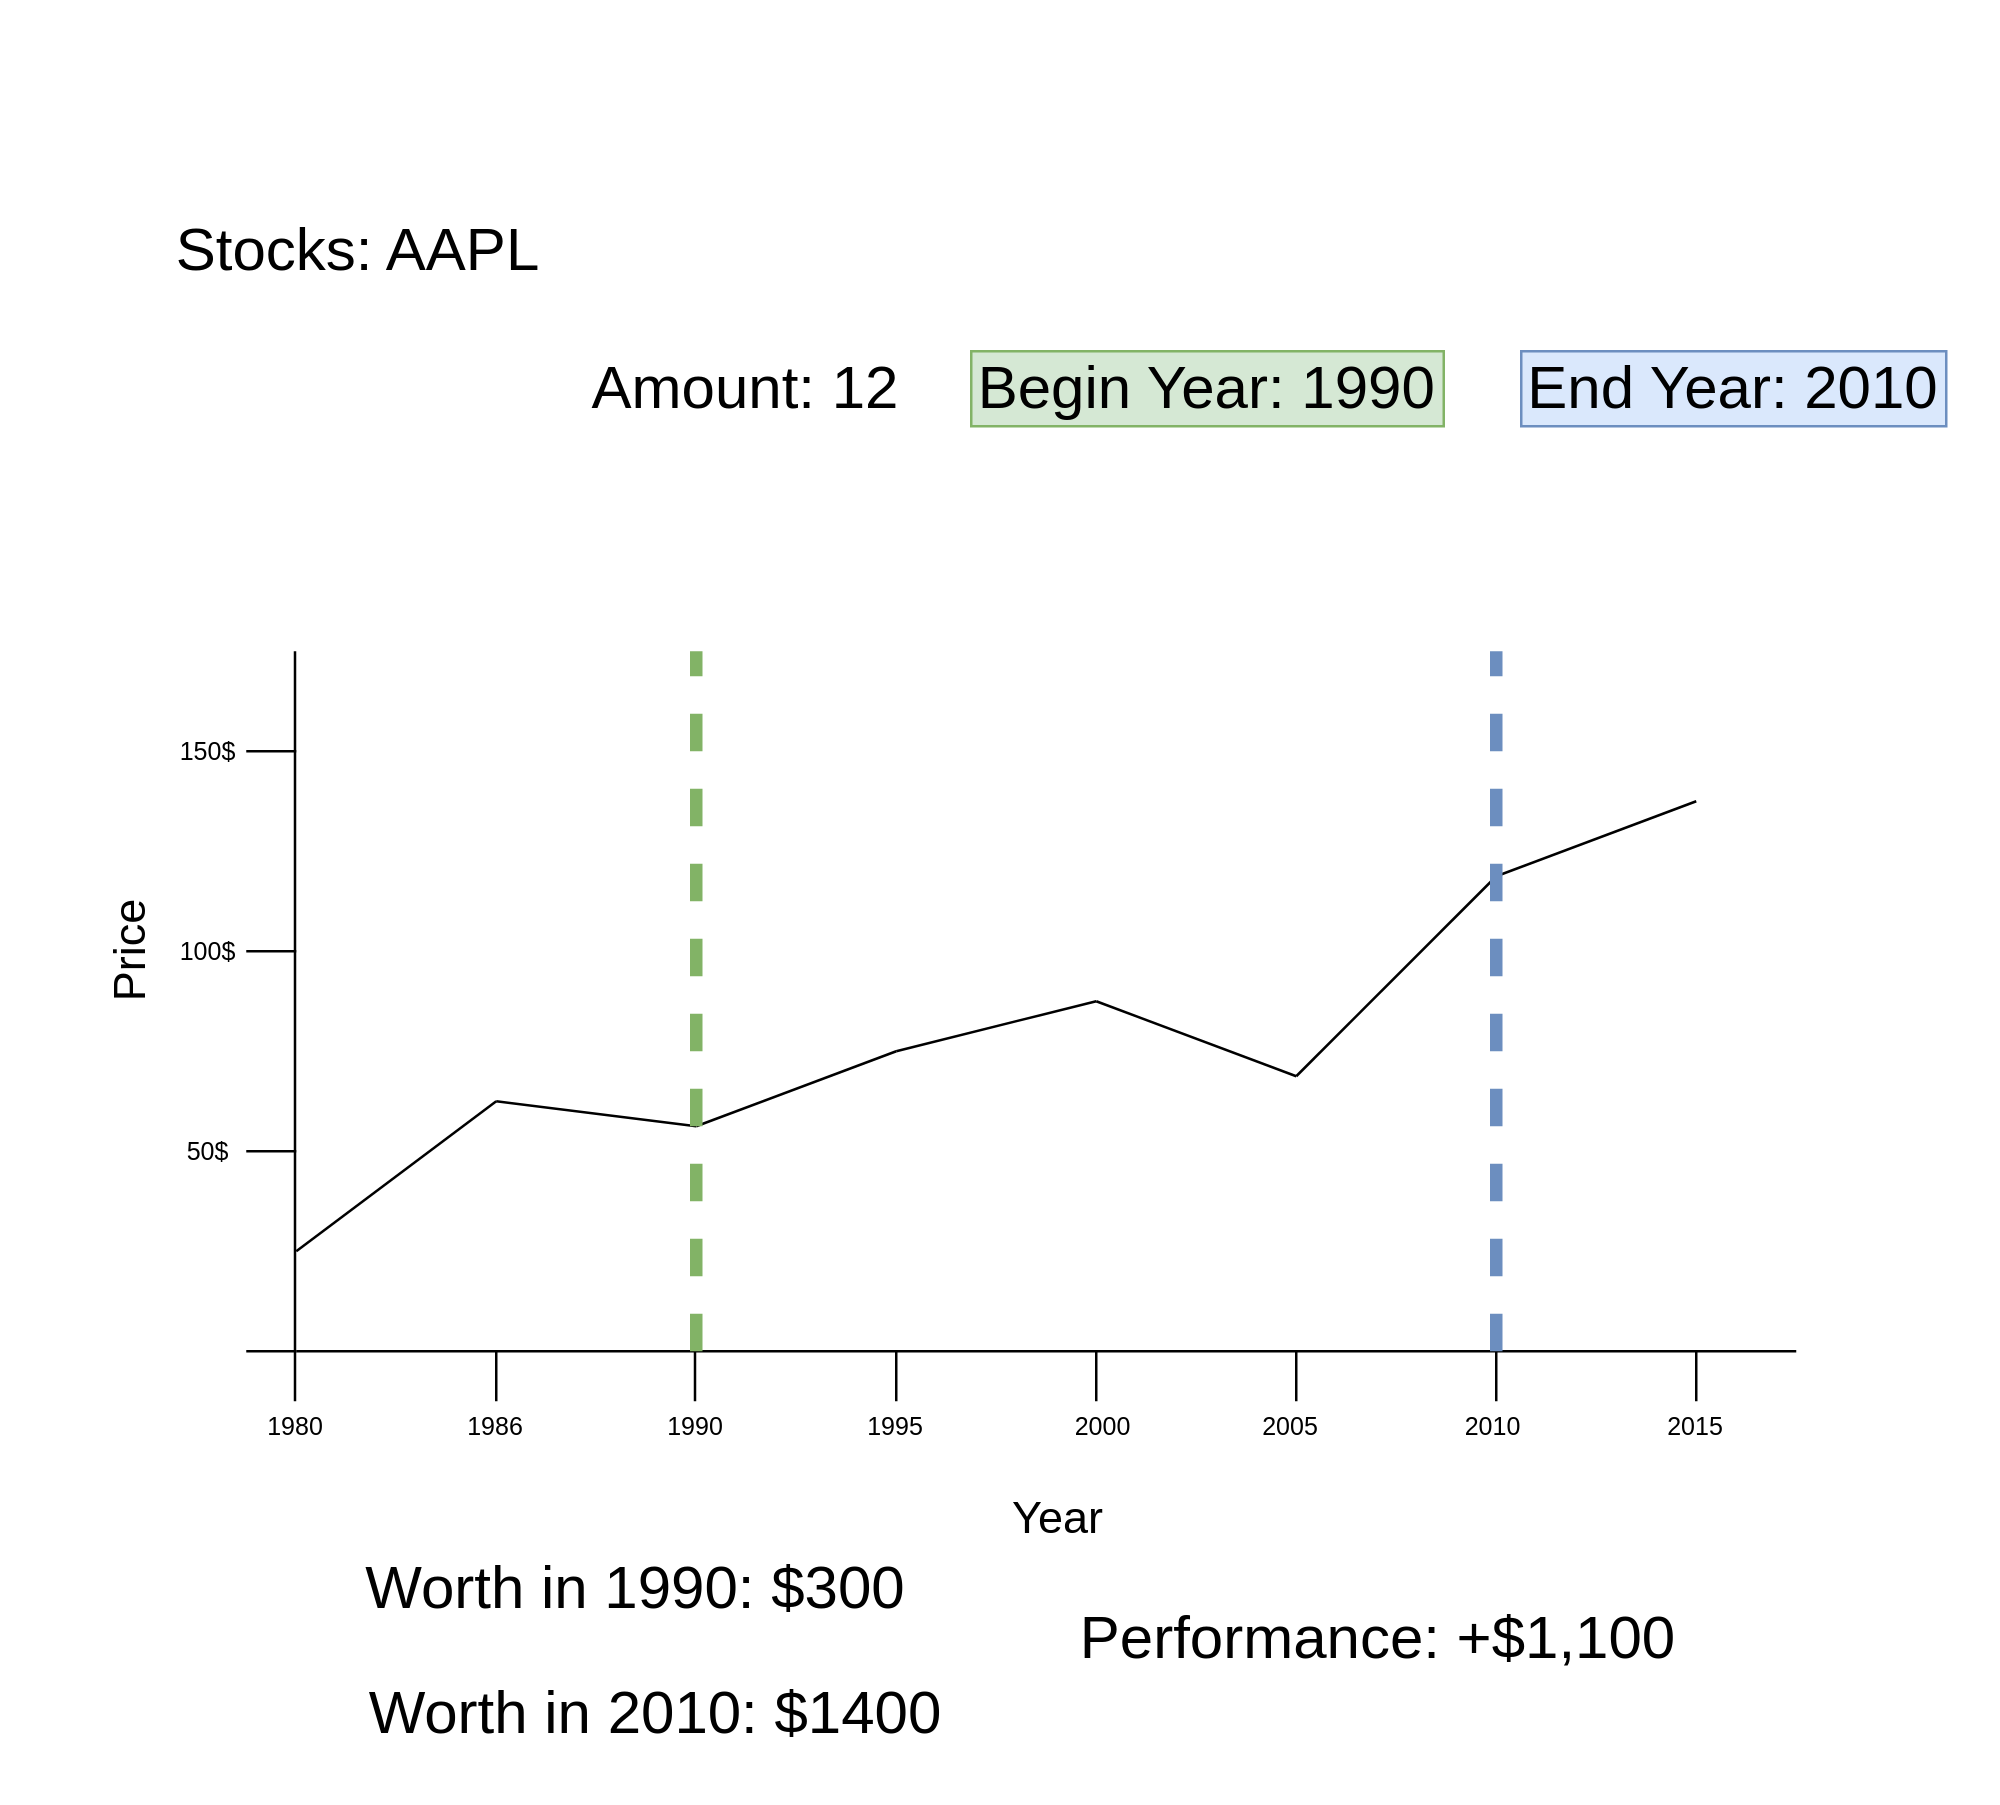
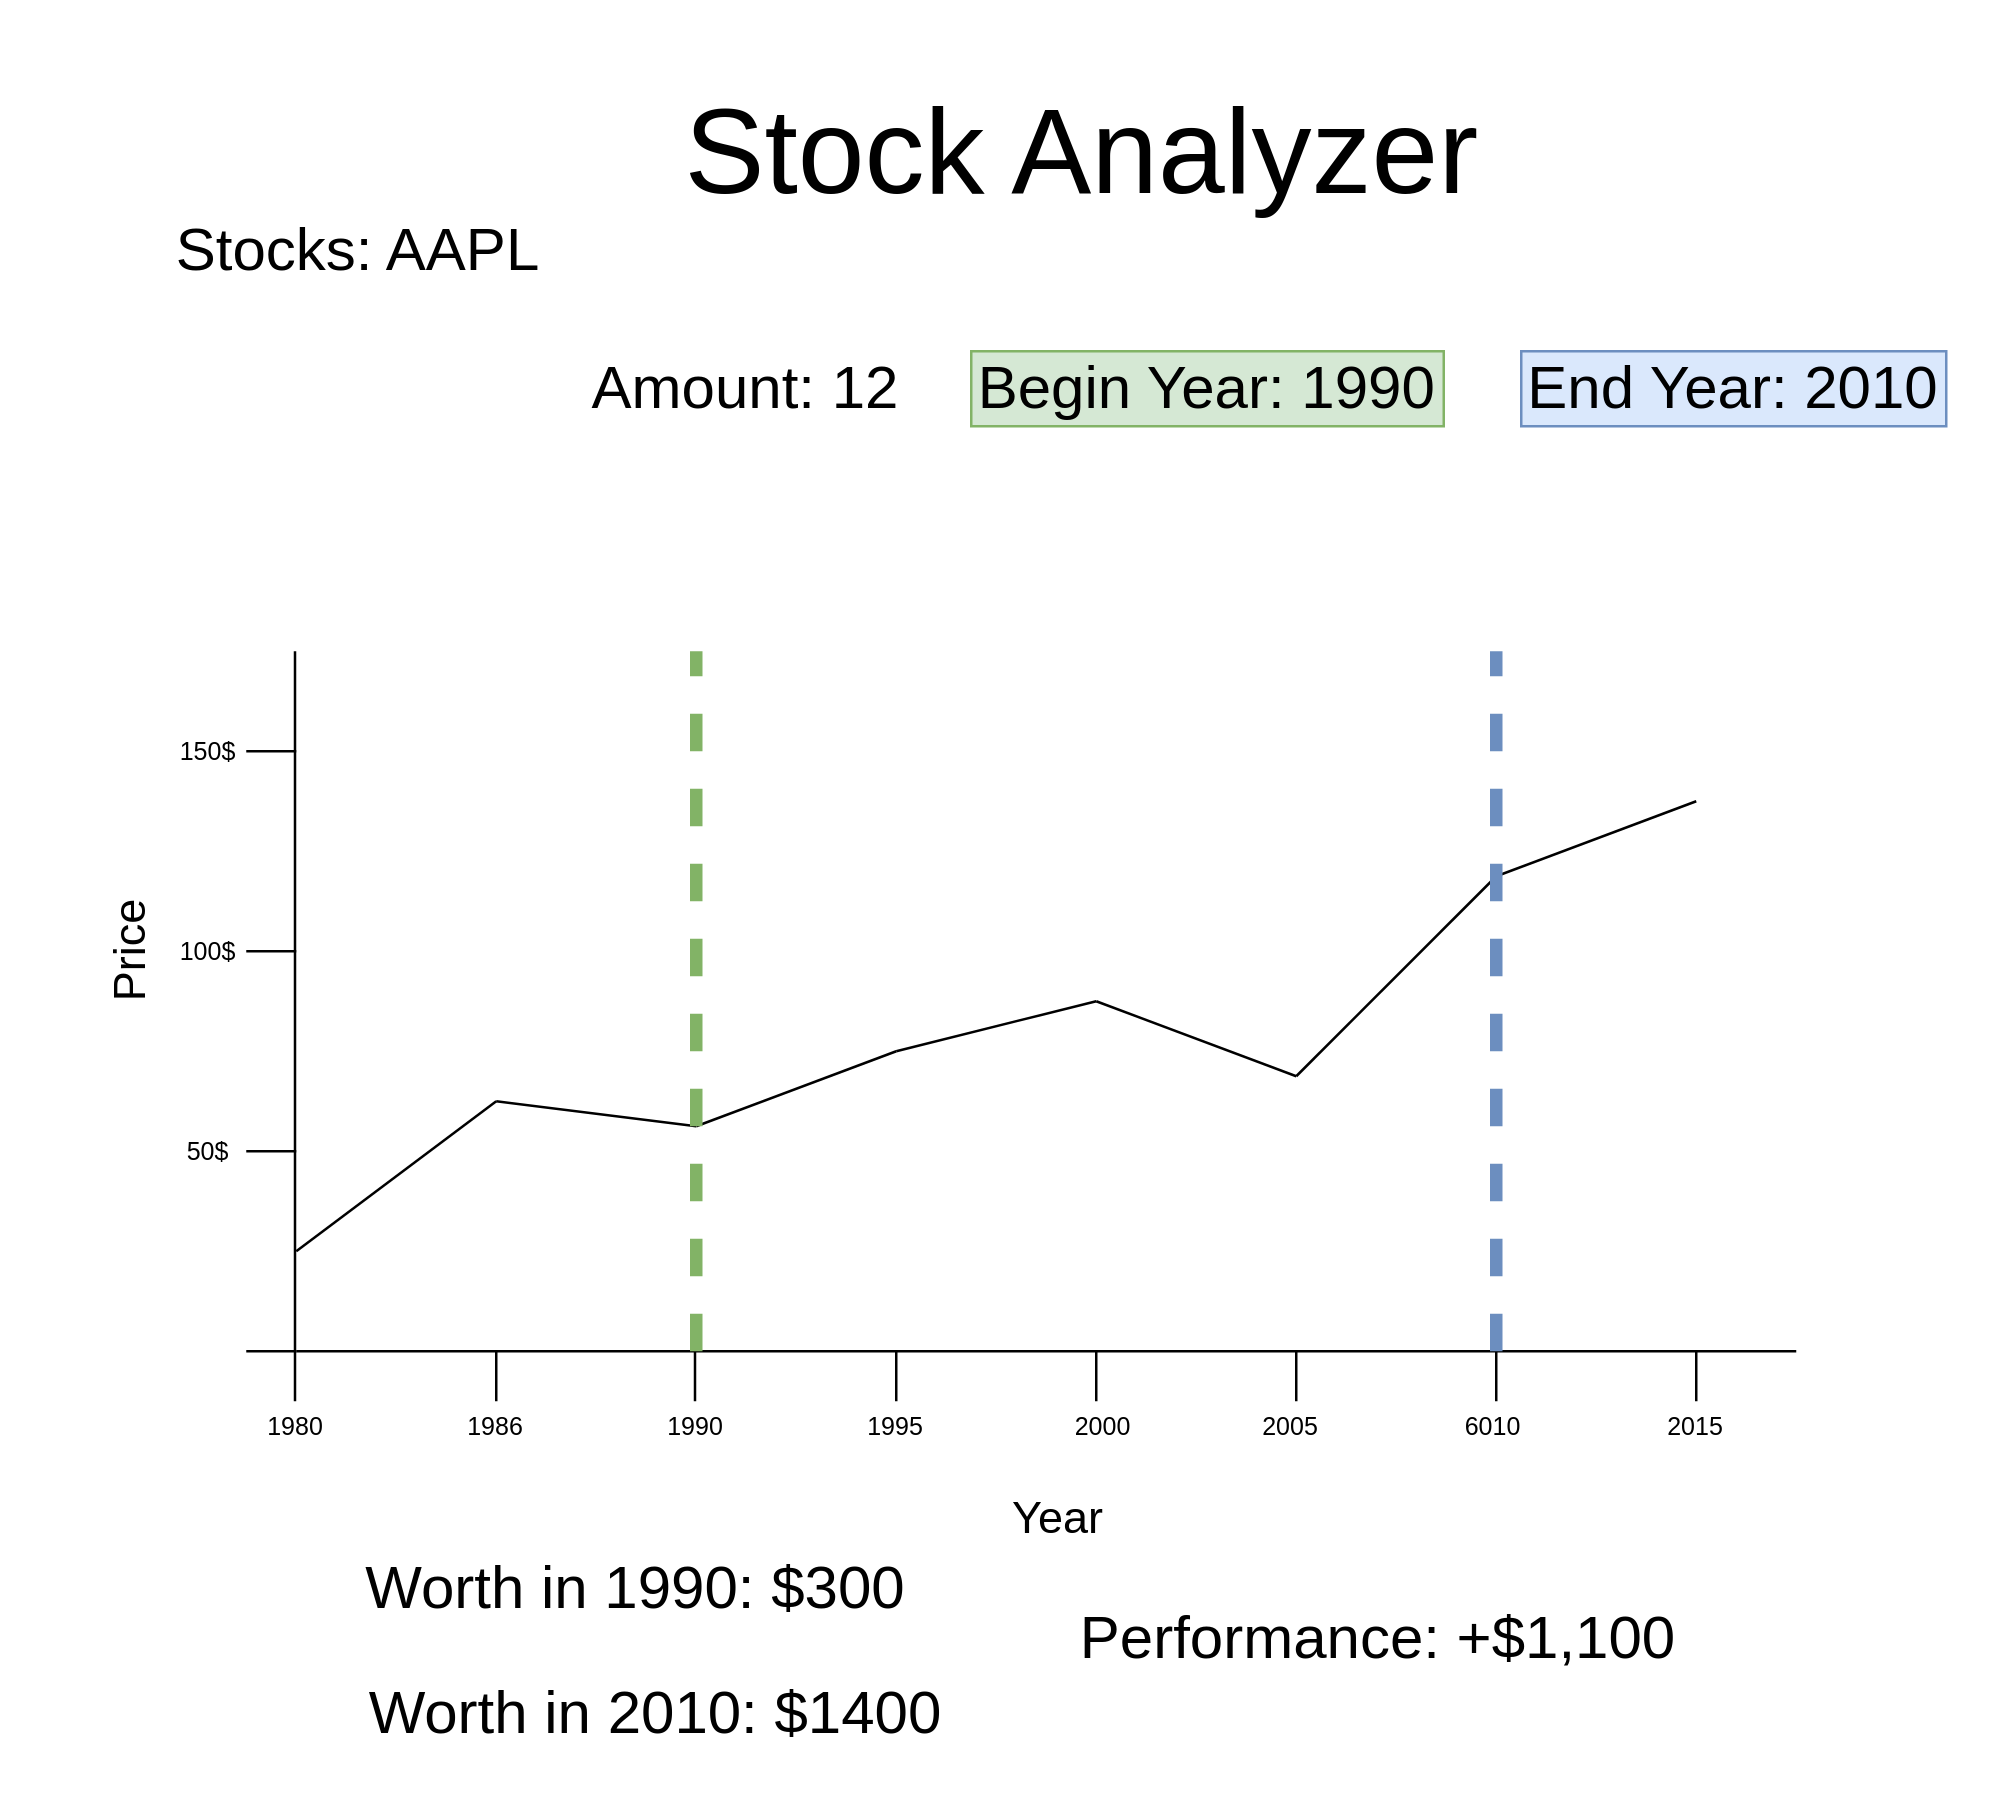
none -> (1083, 151)
(1494, 1426) -> (1494, 1426)
